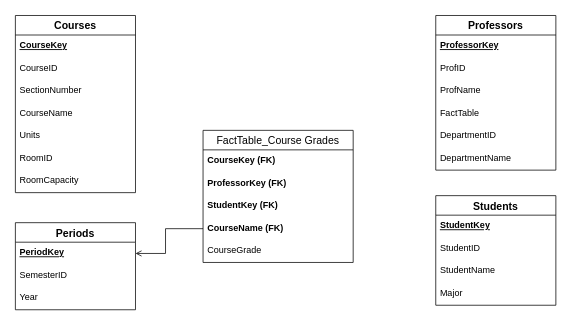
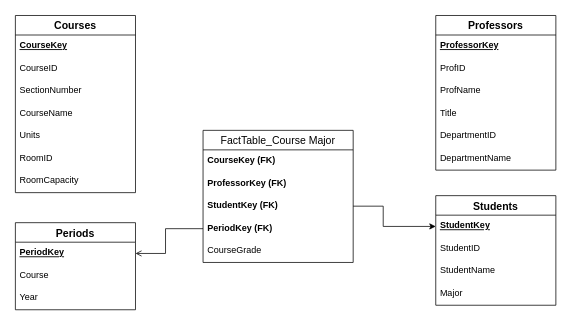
(461, 113) -> (450, 113)
(278, 141) -> (278, 141)
none -> (395, 226)
(244, 227) -> (240, 227)
(45, 275) -> (35, 275)
